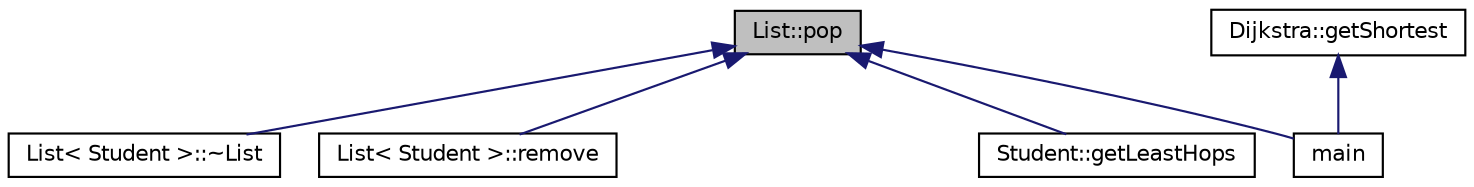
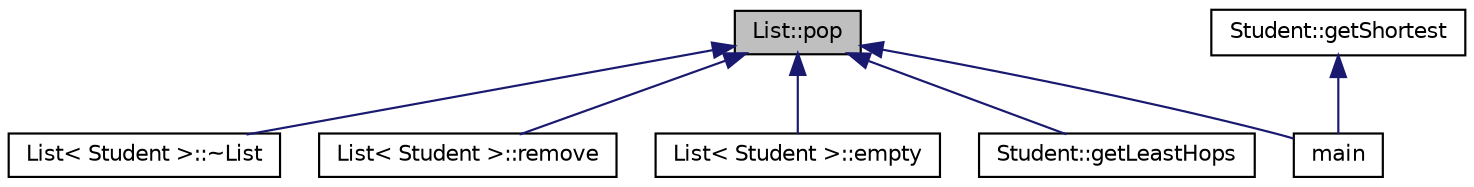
(1338, 33) -> (1338, 33)
none -> (798, 155)
